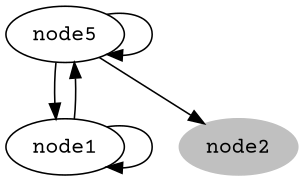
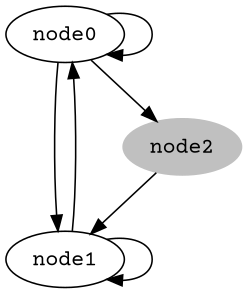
(65, 34) -> (65, 34)
none -> (129, 198)
